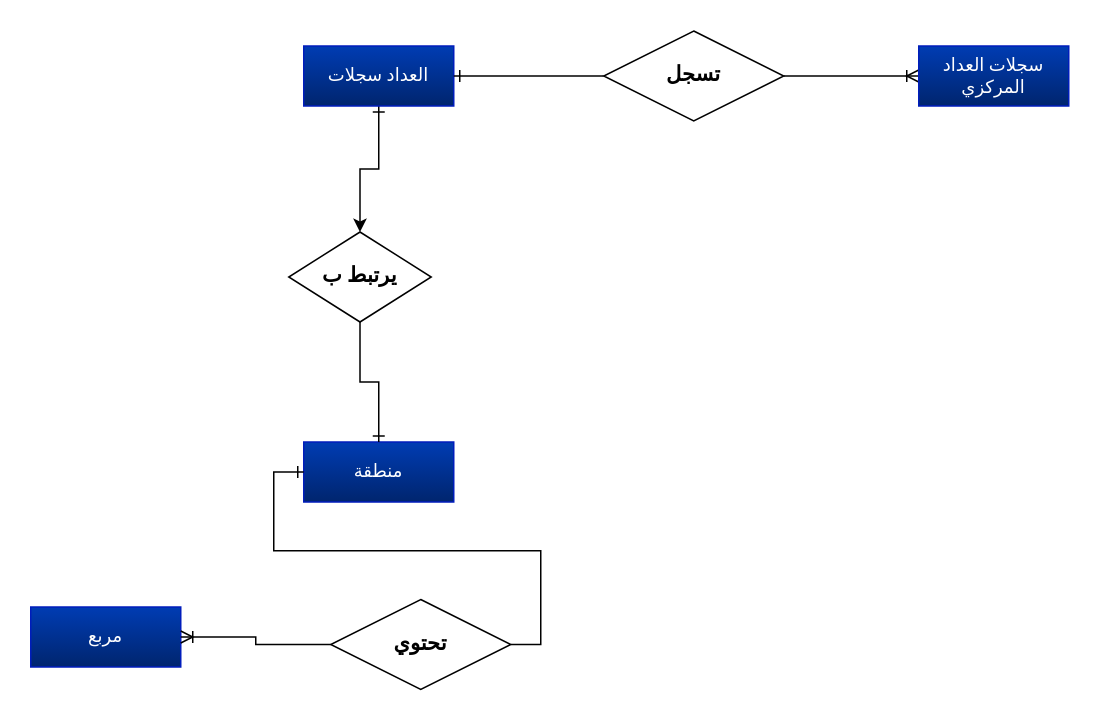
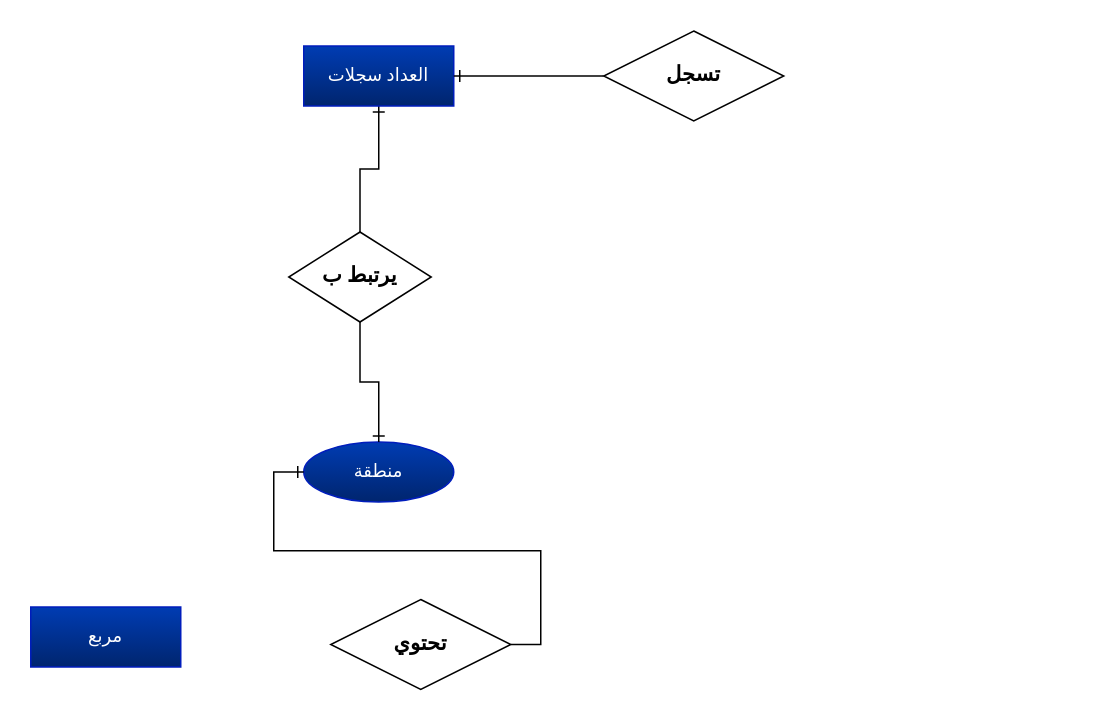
(852, 76) -> none
(994, 76) -> none
(360, 220) -> (360, 224)
(379, 472) -> (379, 472)
(256, 641) -> none
